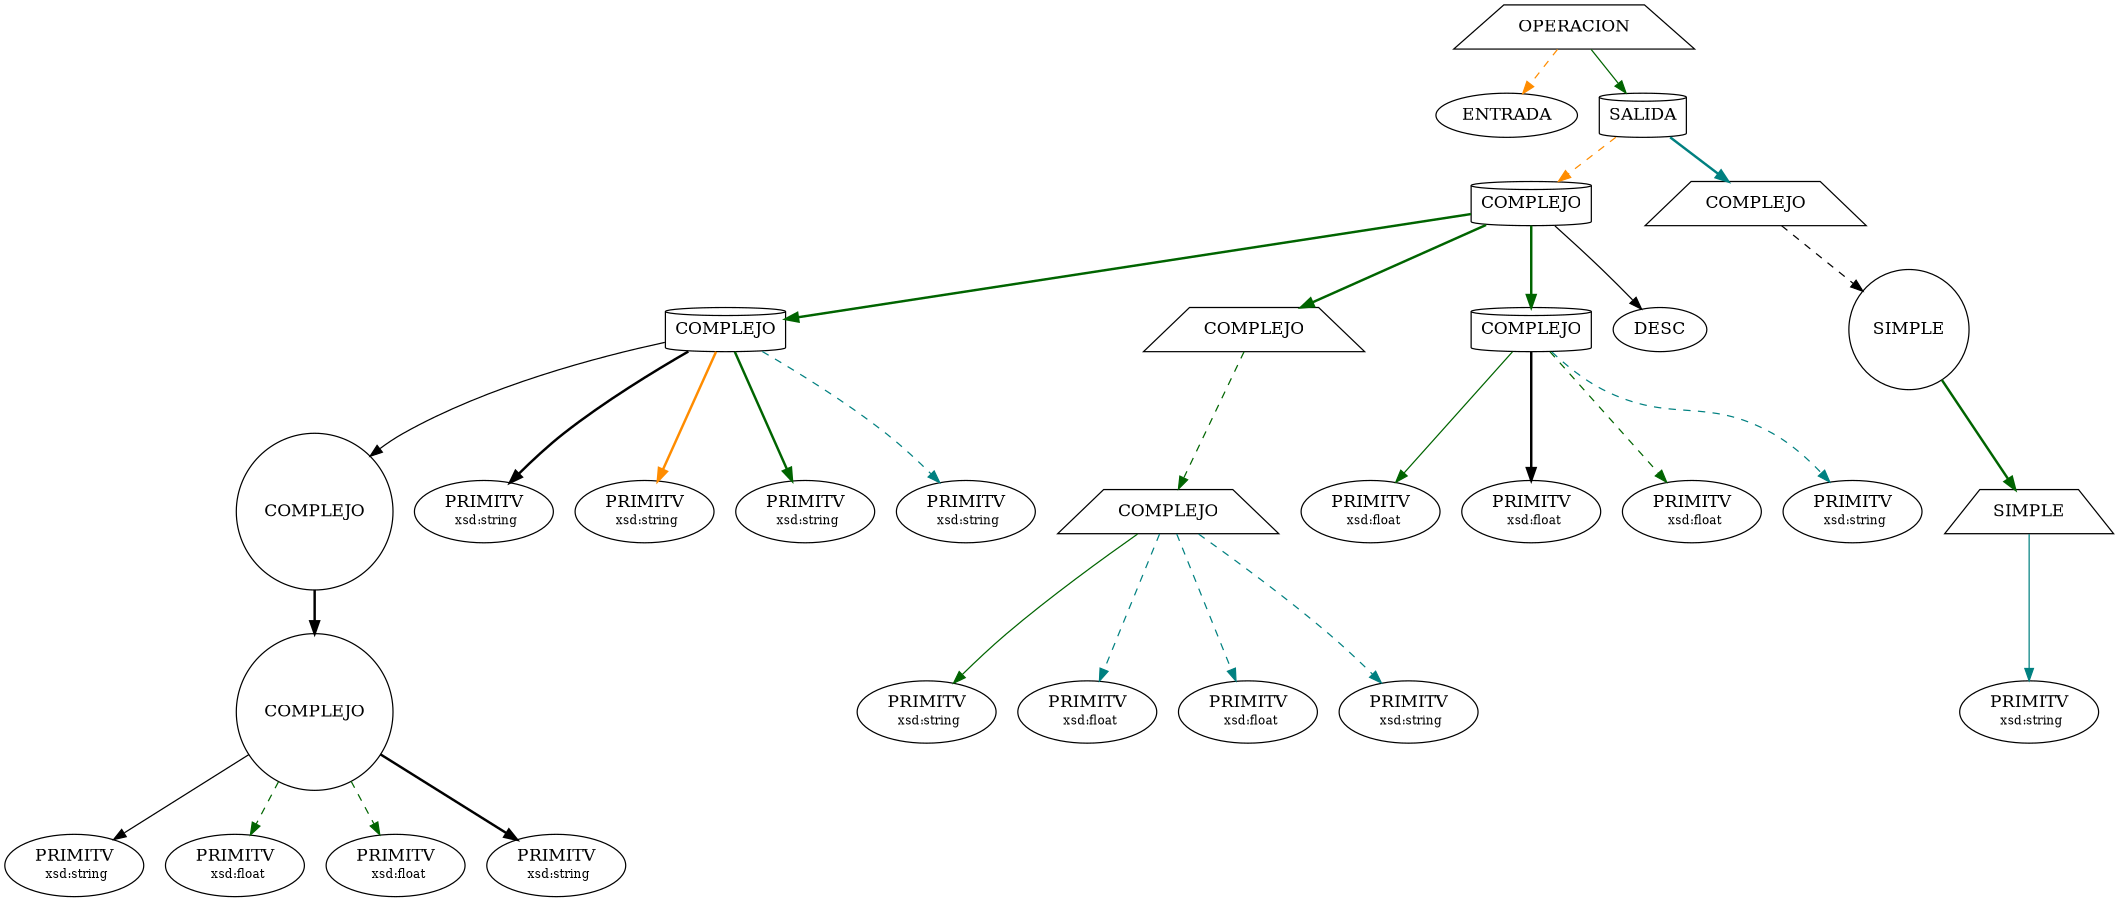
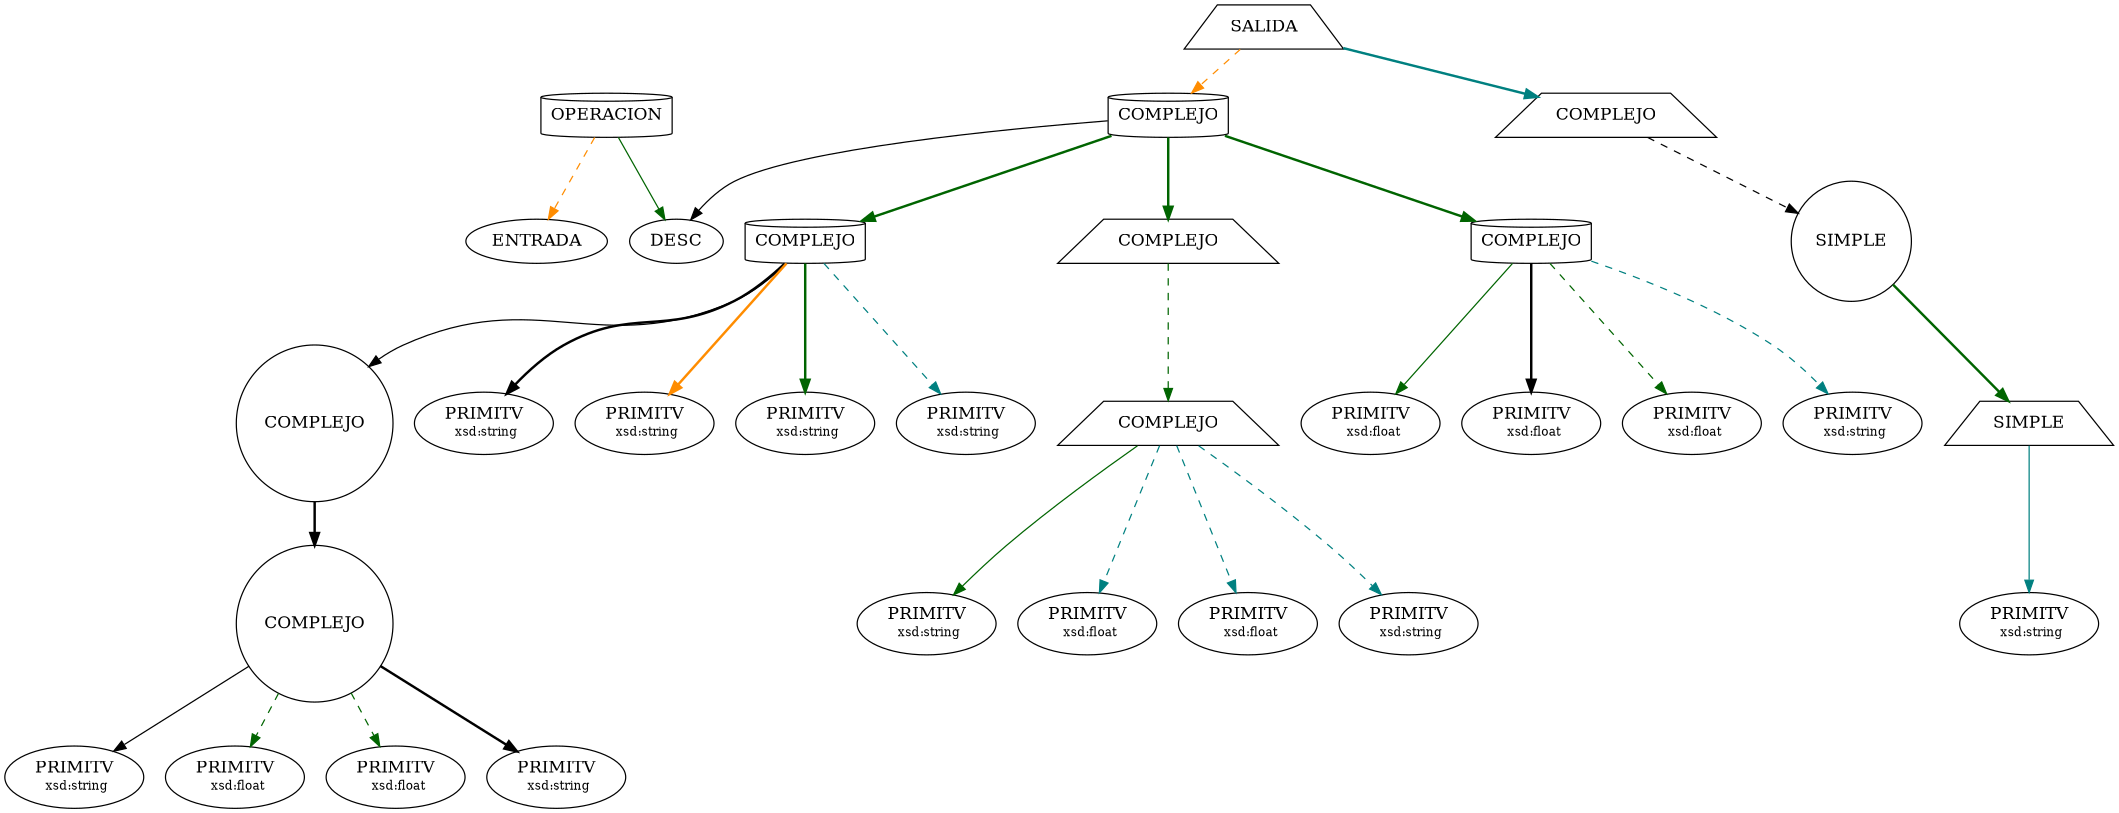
(1574, 27) -> (607, 115)
(1605, 66) -> (639, 173)
(1643, 115) -> (1264, 27)
